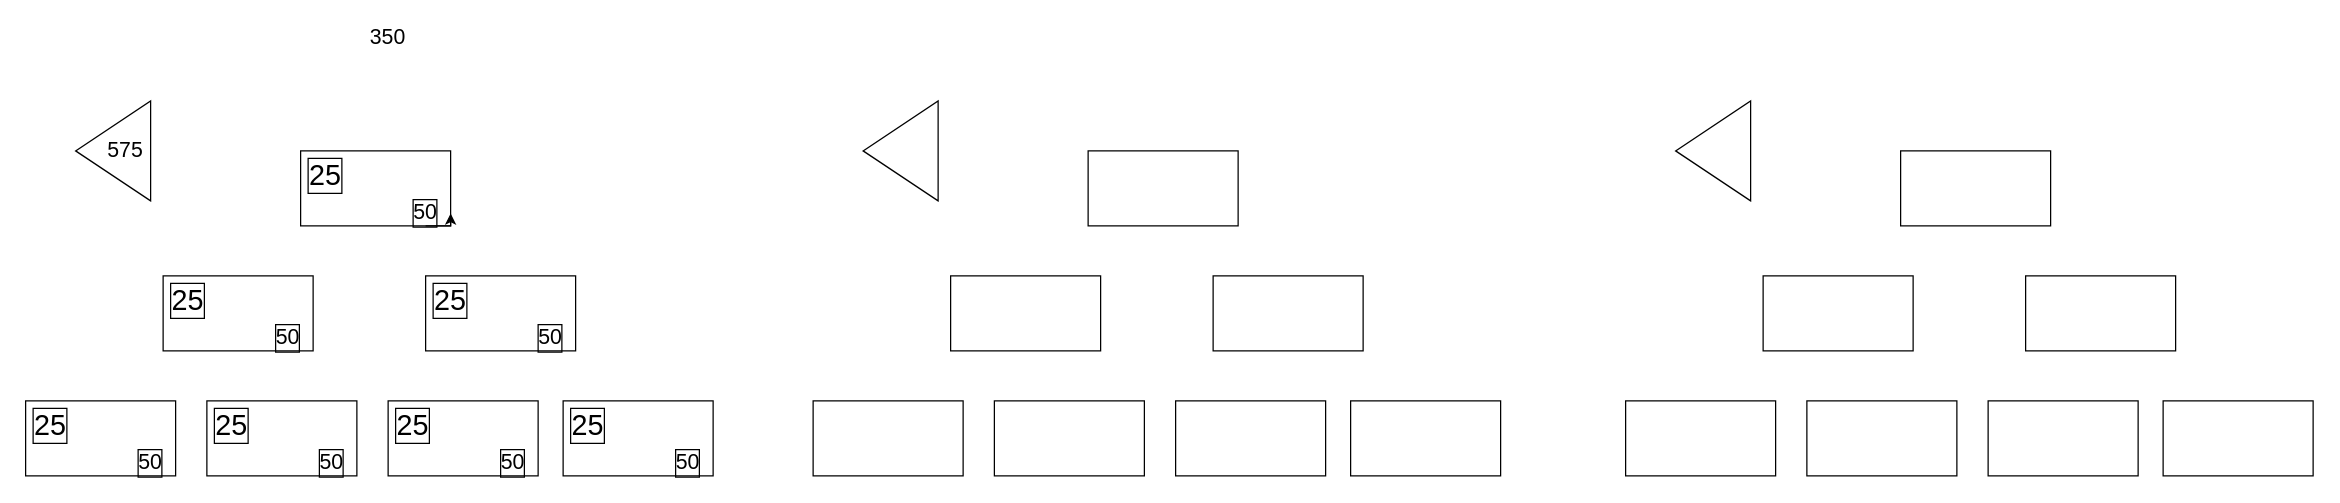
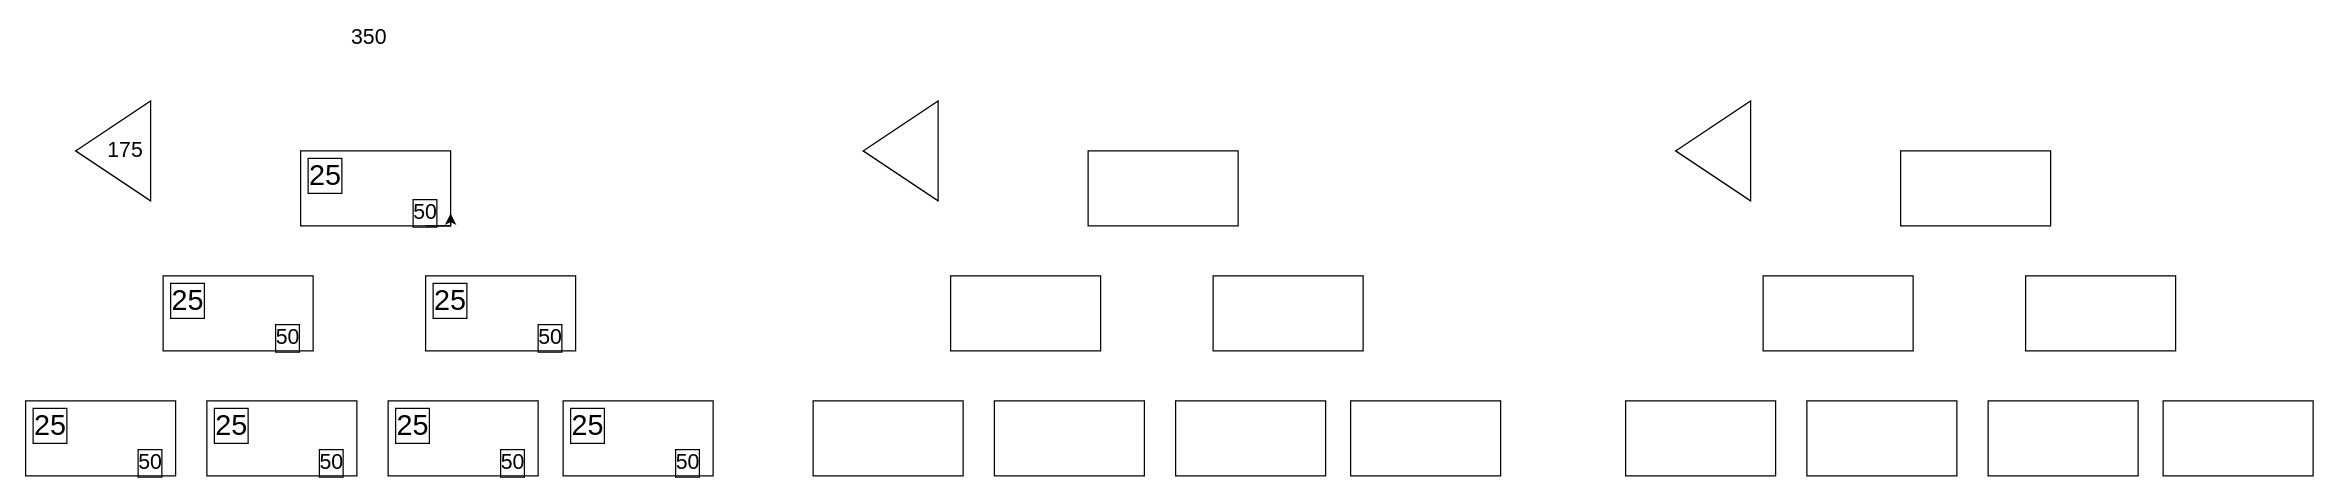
(388, 38) -> (369, 38)
(126, 151) -> (126, 151)
